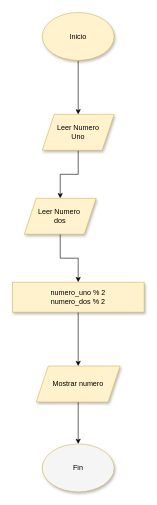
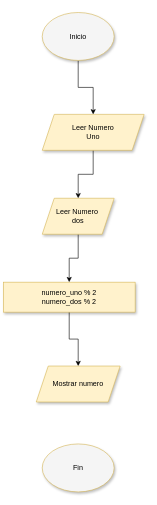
(78, 36) -> (78, 36)
(78, 132) -> (93, 132)
(60, 216) -> (78, 216)
(78, 297) -> (69, 297)
(78, 438) -> none
